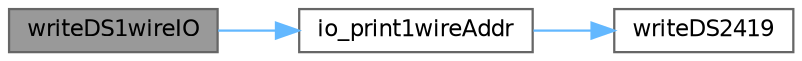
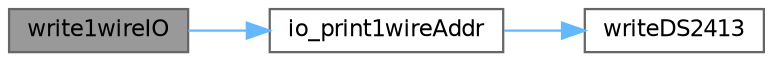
(113, 31) -> (99, 31)
(704, 31) -> (674, 31)
